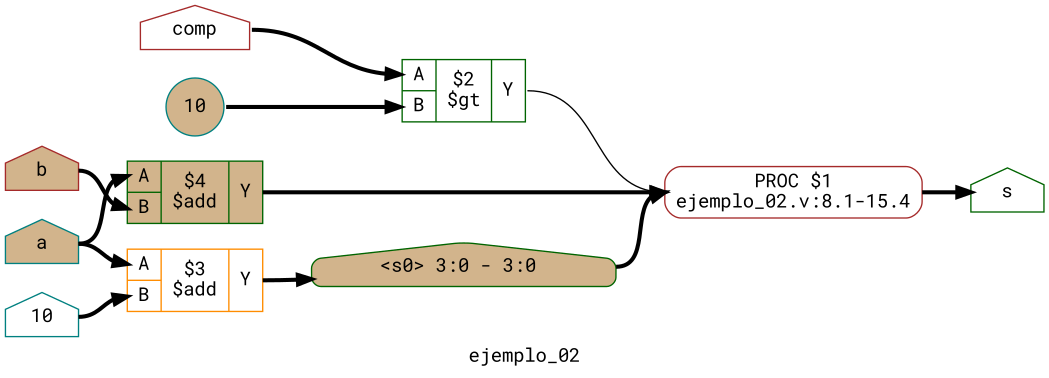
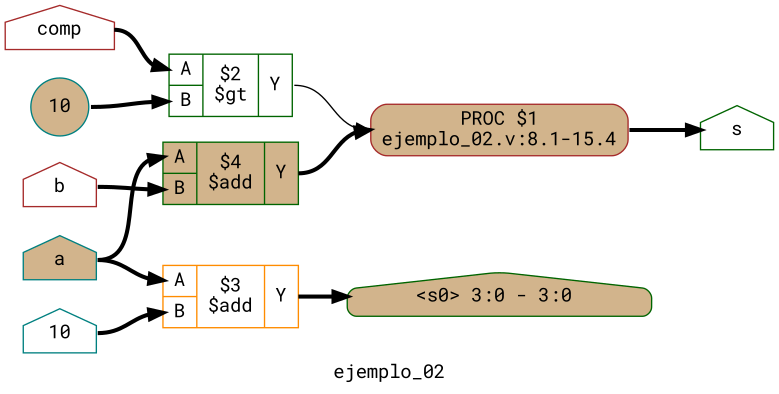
(42, 171) -> (60, 187)
(793, 192) -> (499, 130)
(640, 237) -> none
